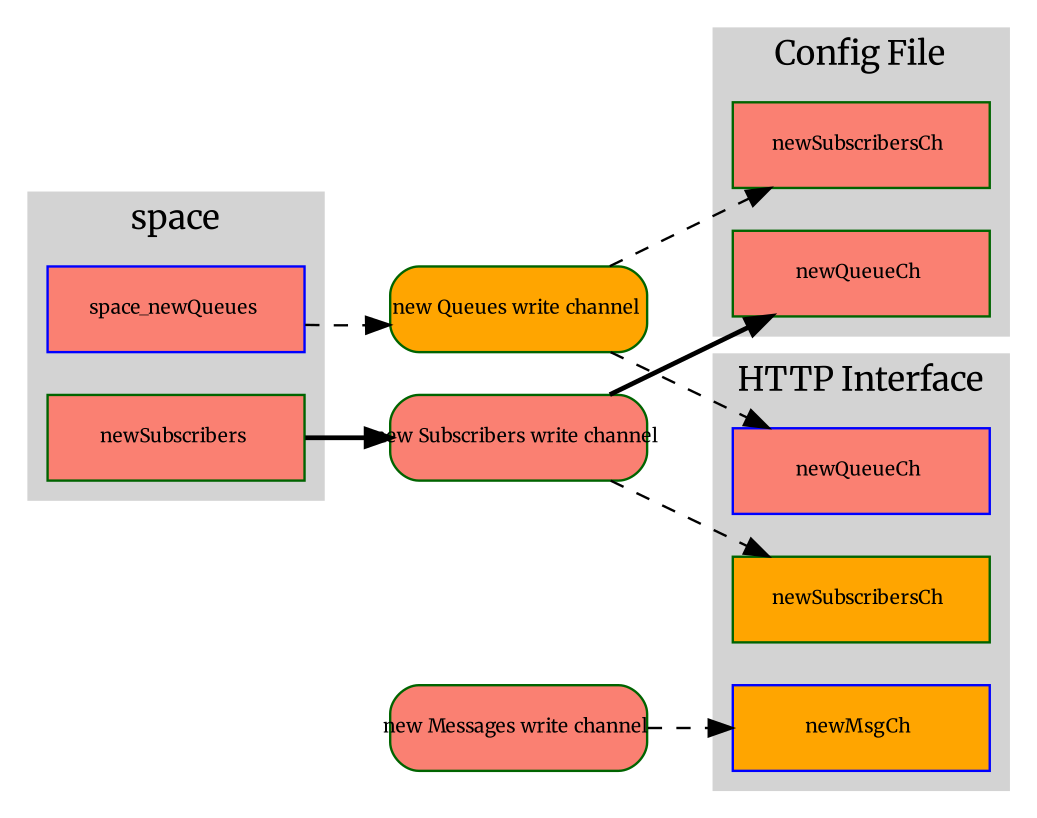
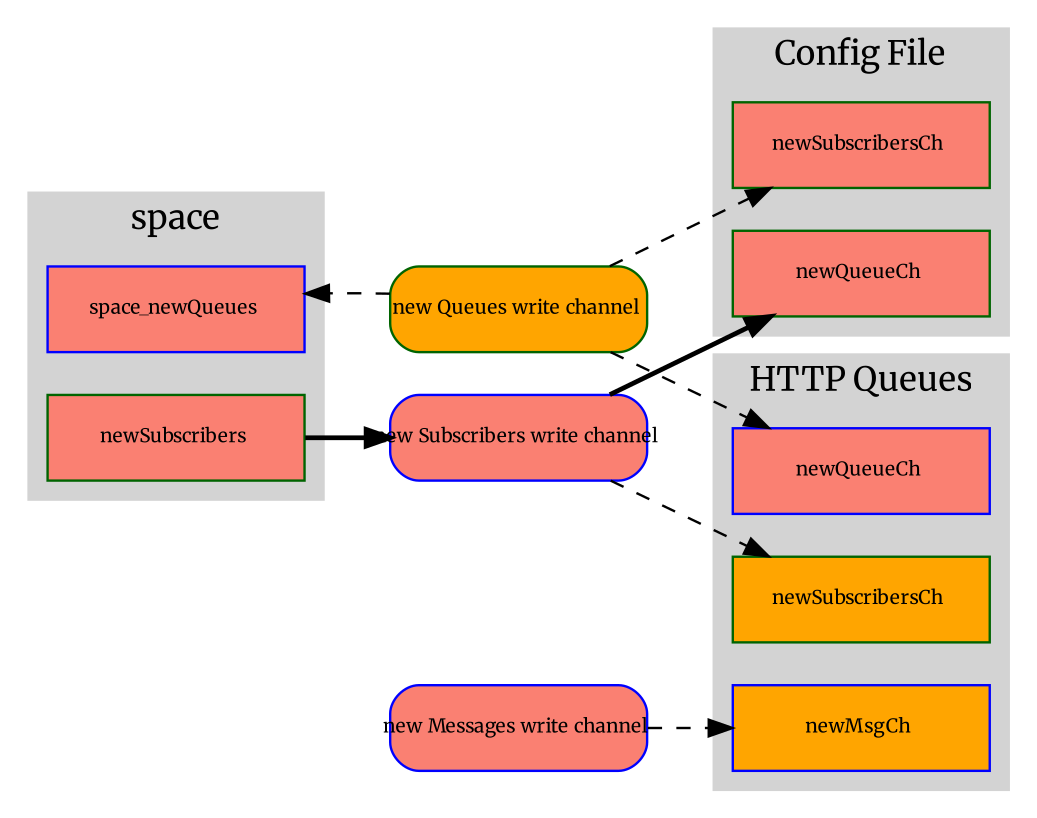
(338, 325) -> (360, 293)
(861, 382) -> (861, 382)
(519, 438) -> (519, 438)
(519, 728) -> (519, 728)
